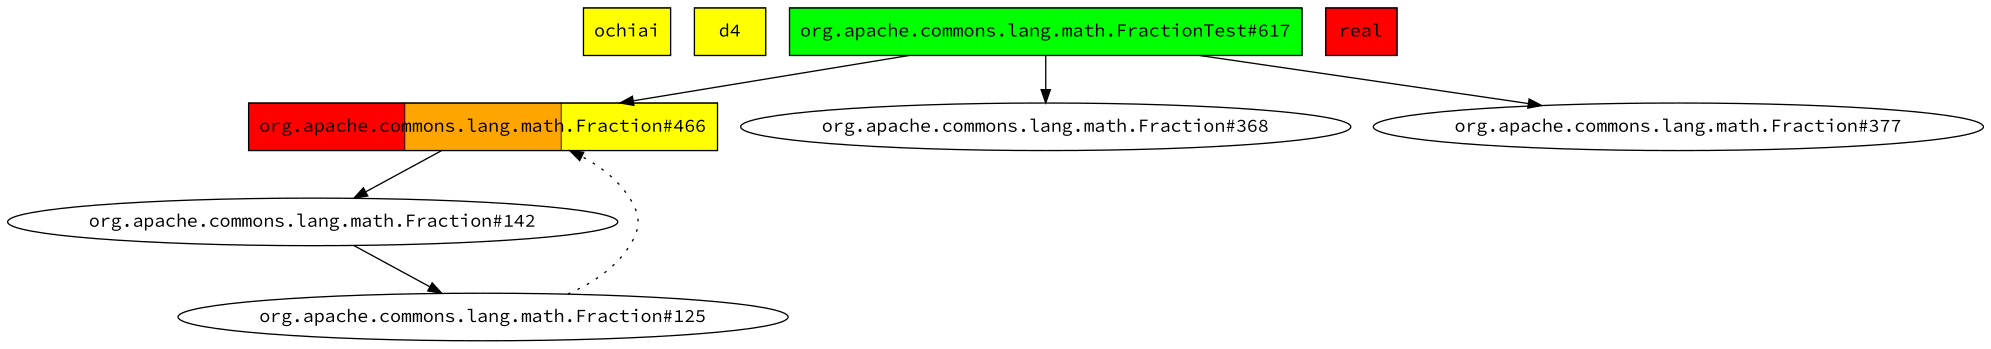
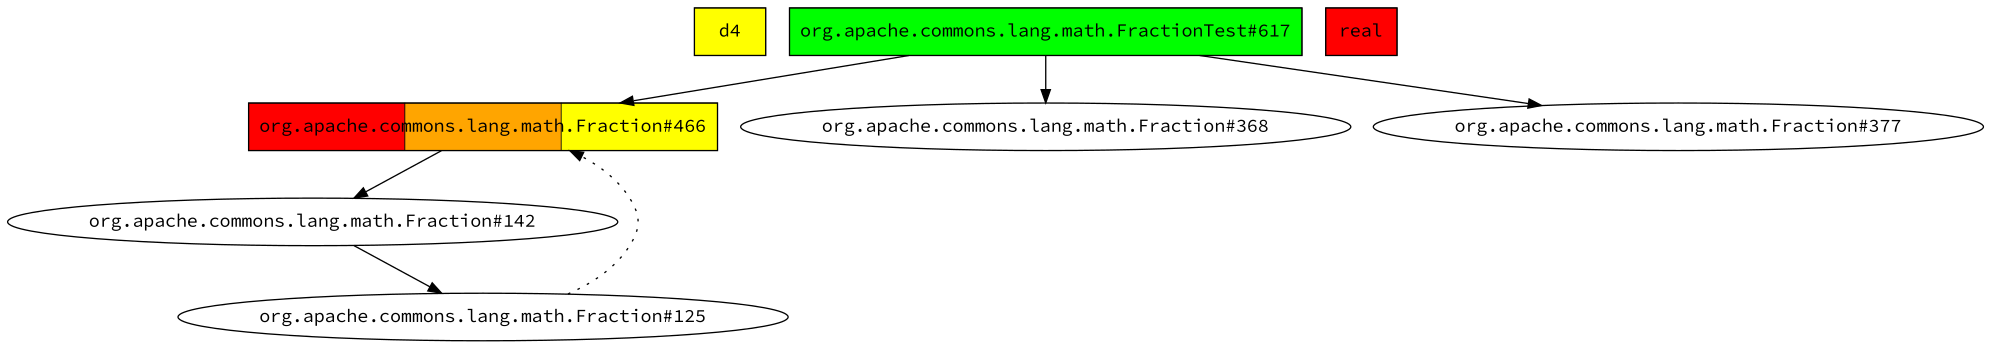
(627, 32) -> none
